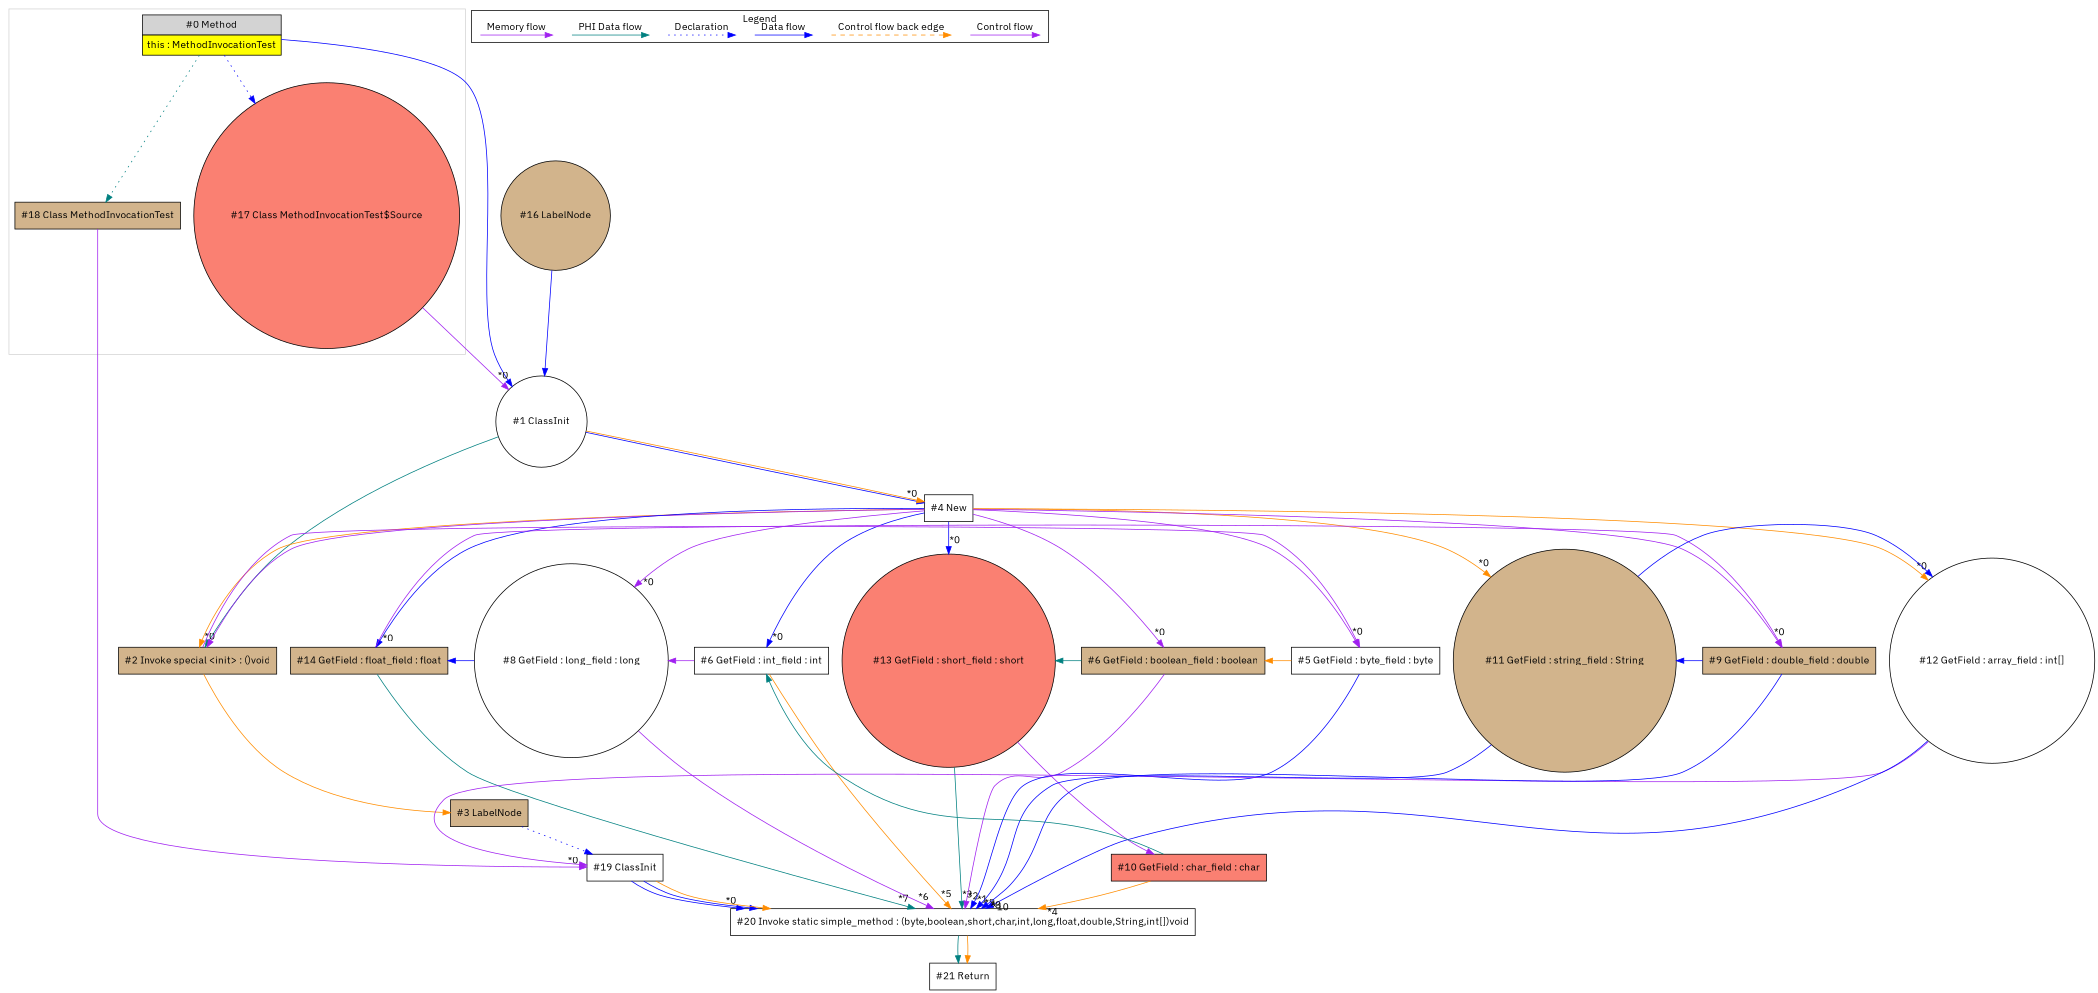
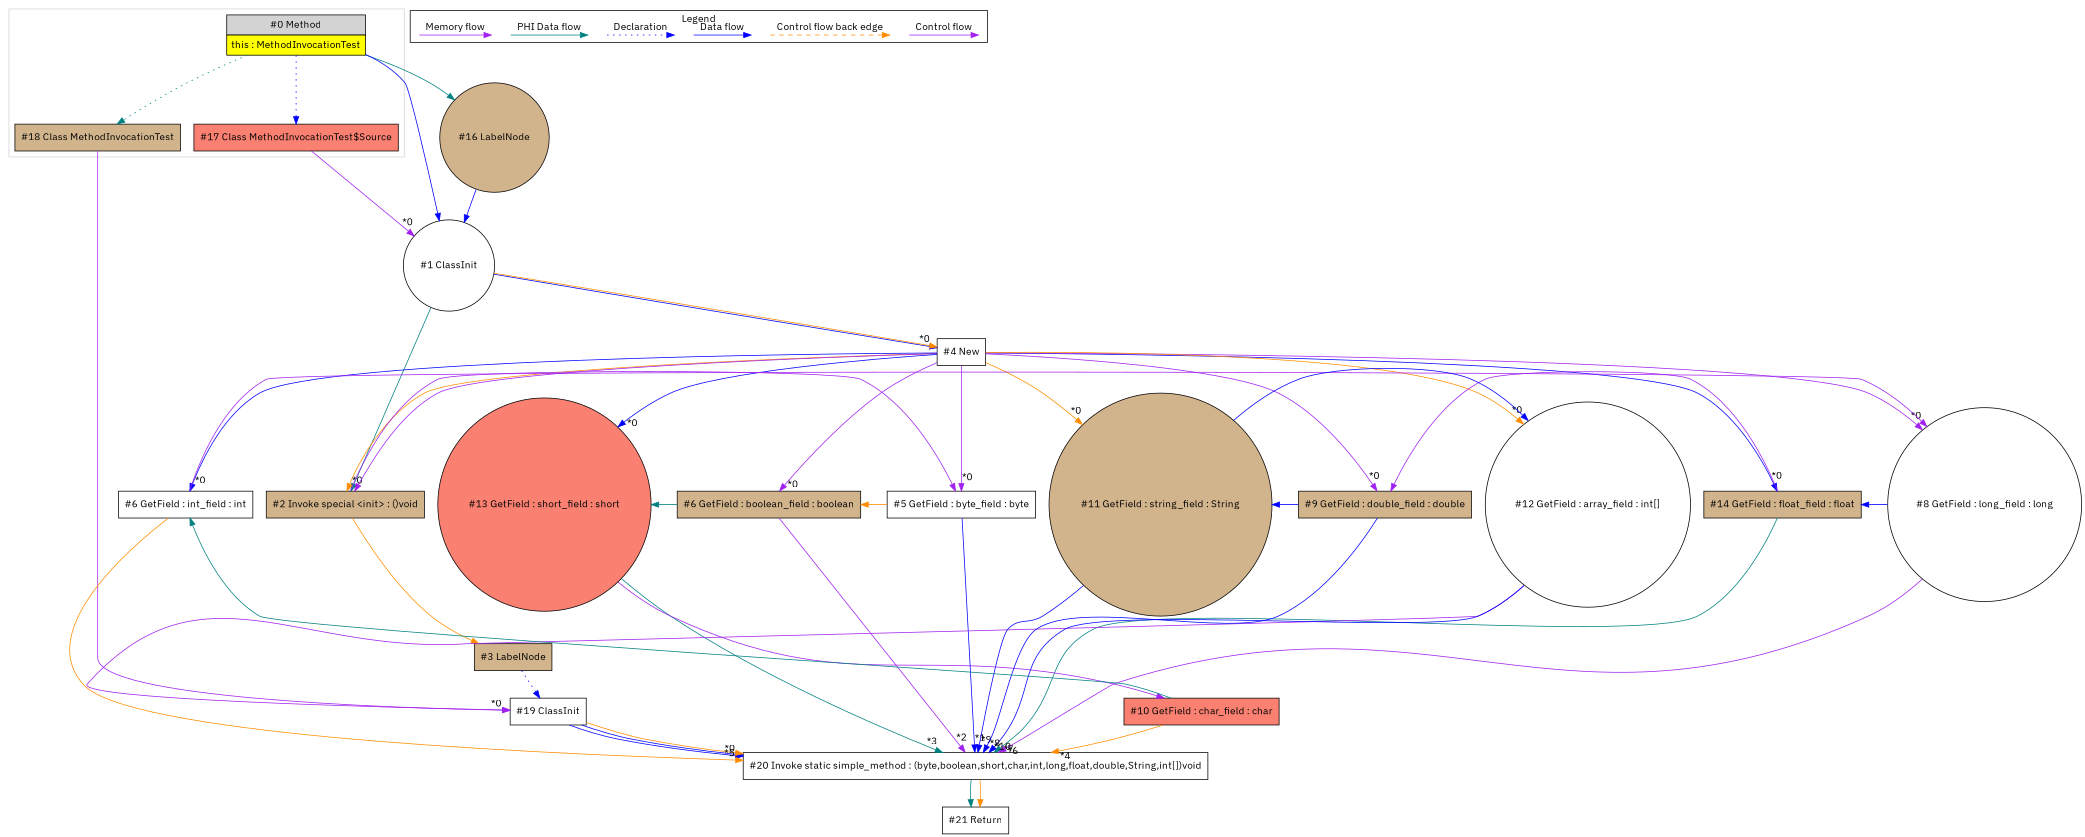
none -> (411, 73)
(327, 216) -> (296, 138)
